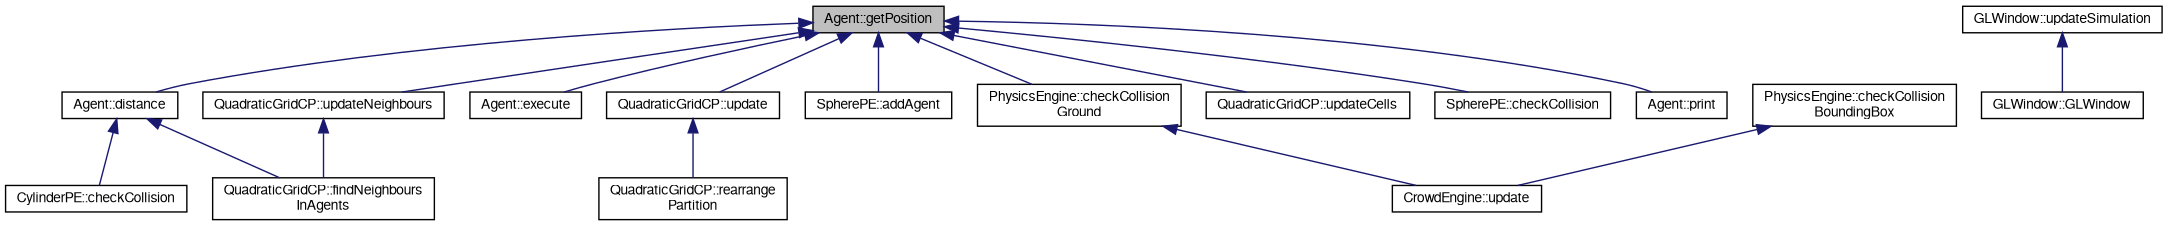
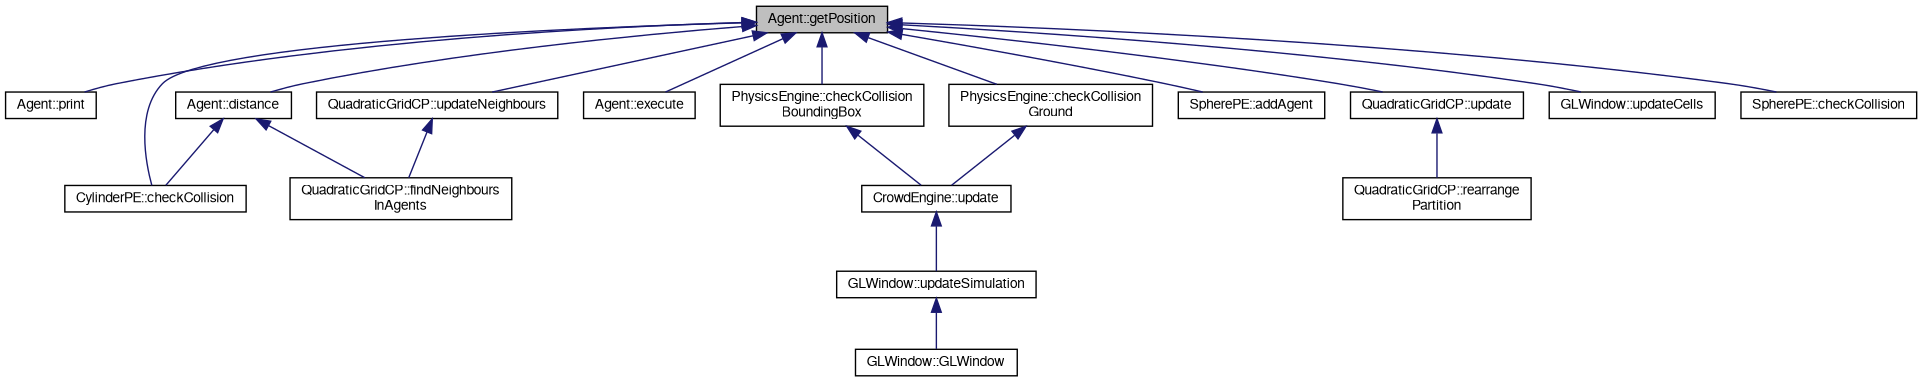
none -> (396, 40)
none -> (822, 66)
(1308, 105) -> (1632, 105)
none -> (936, 249)
